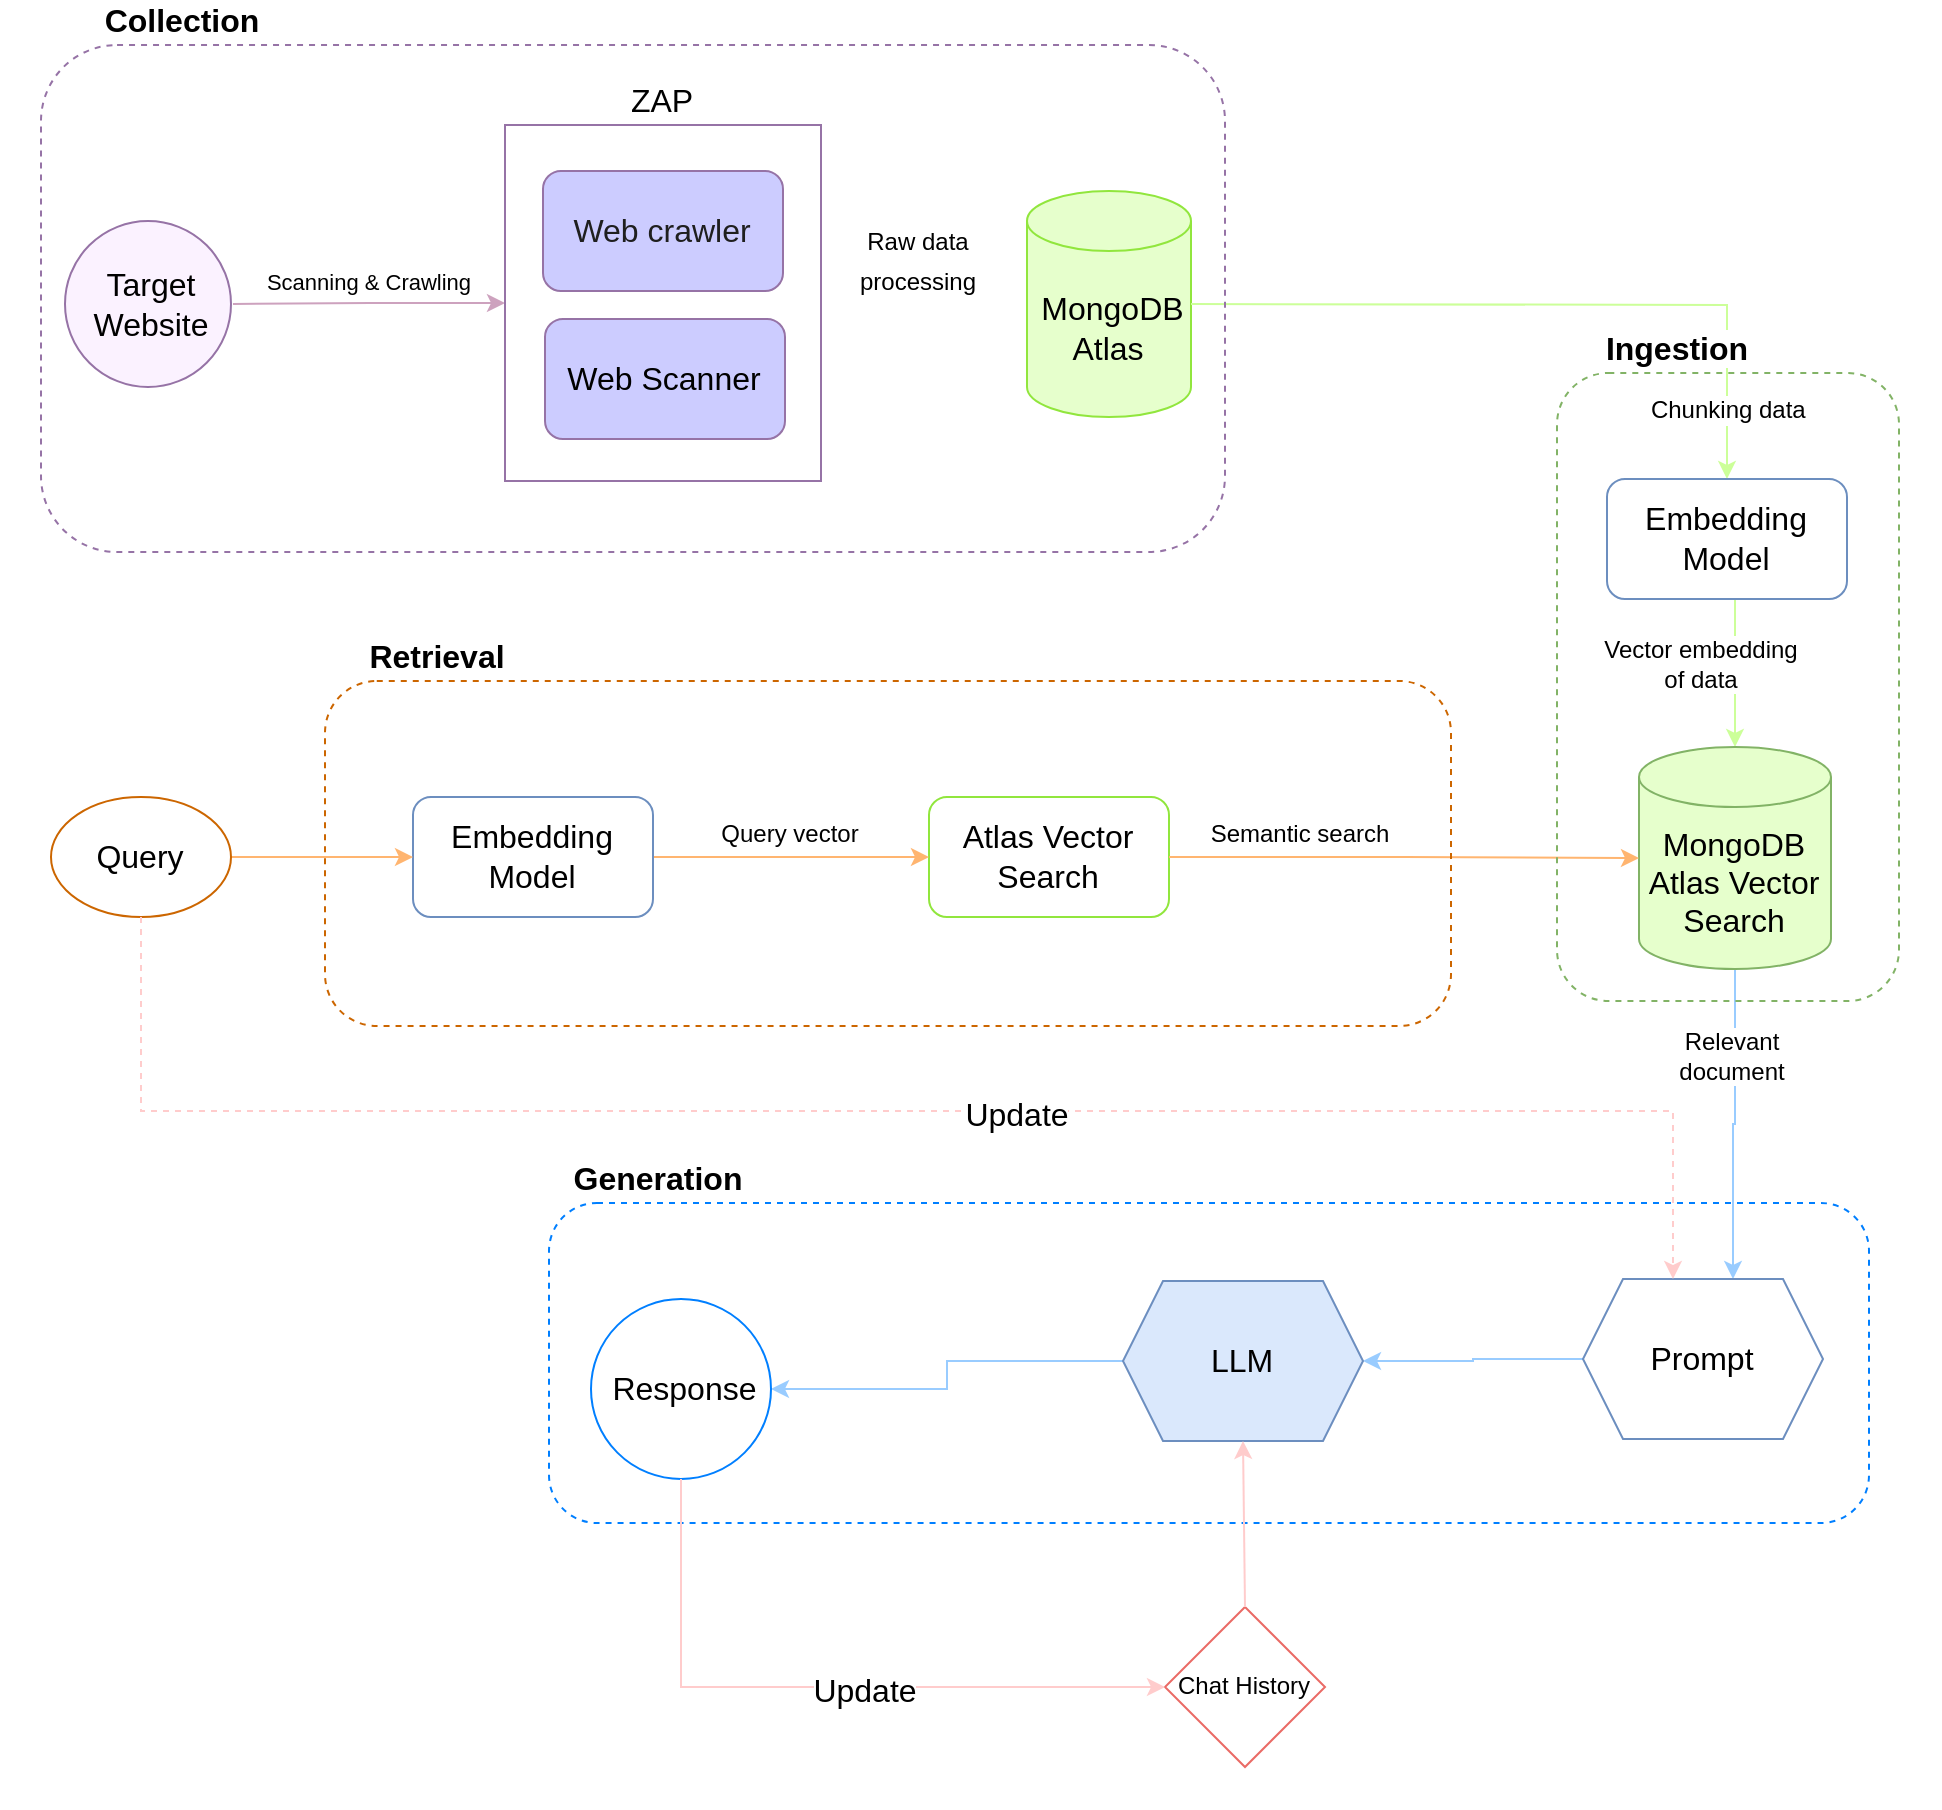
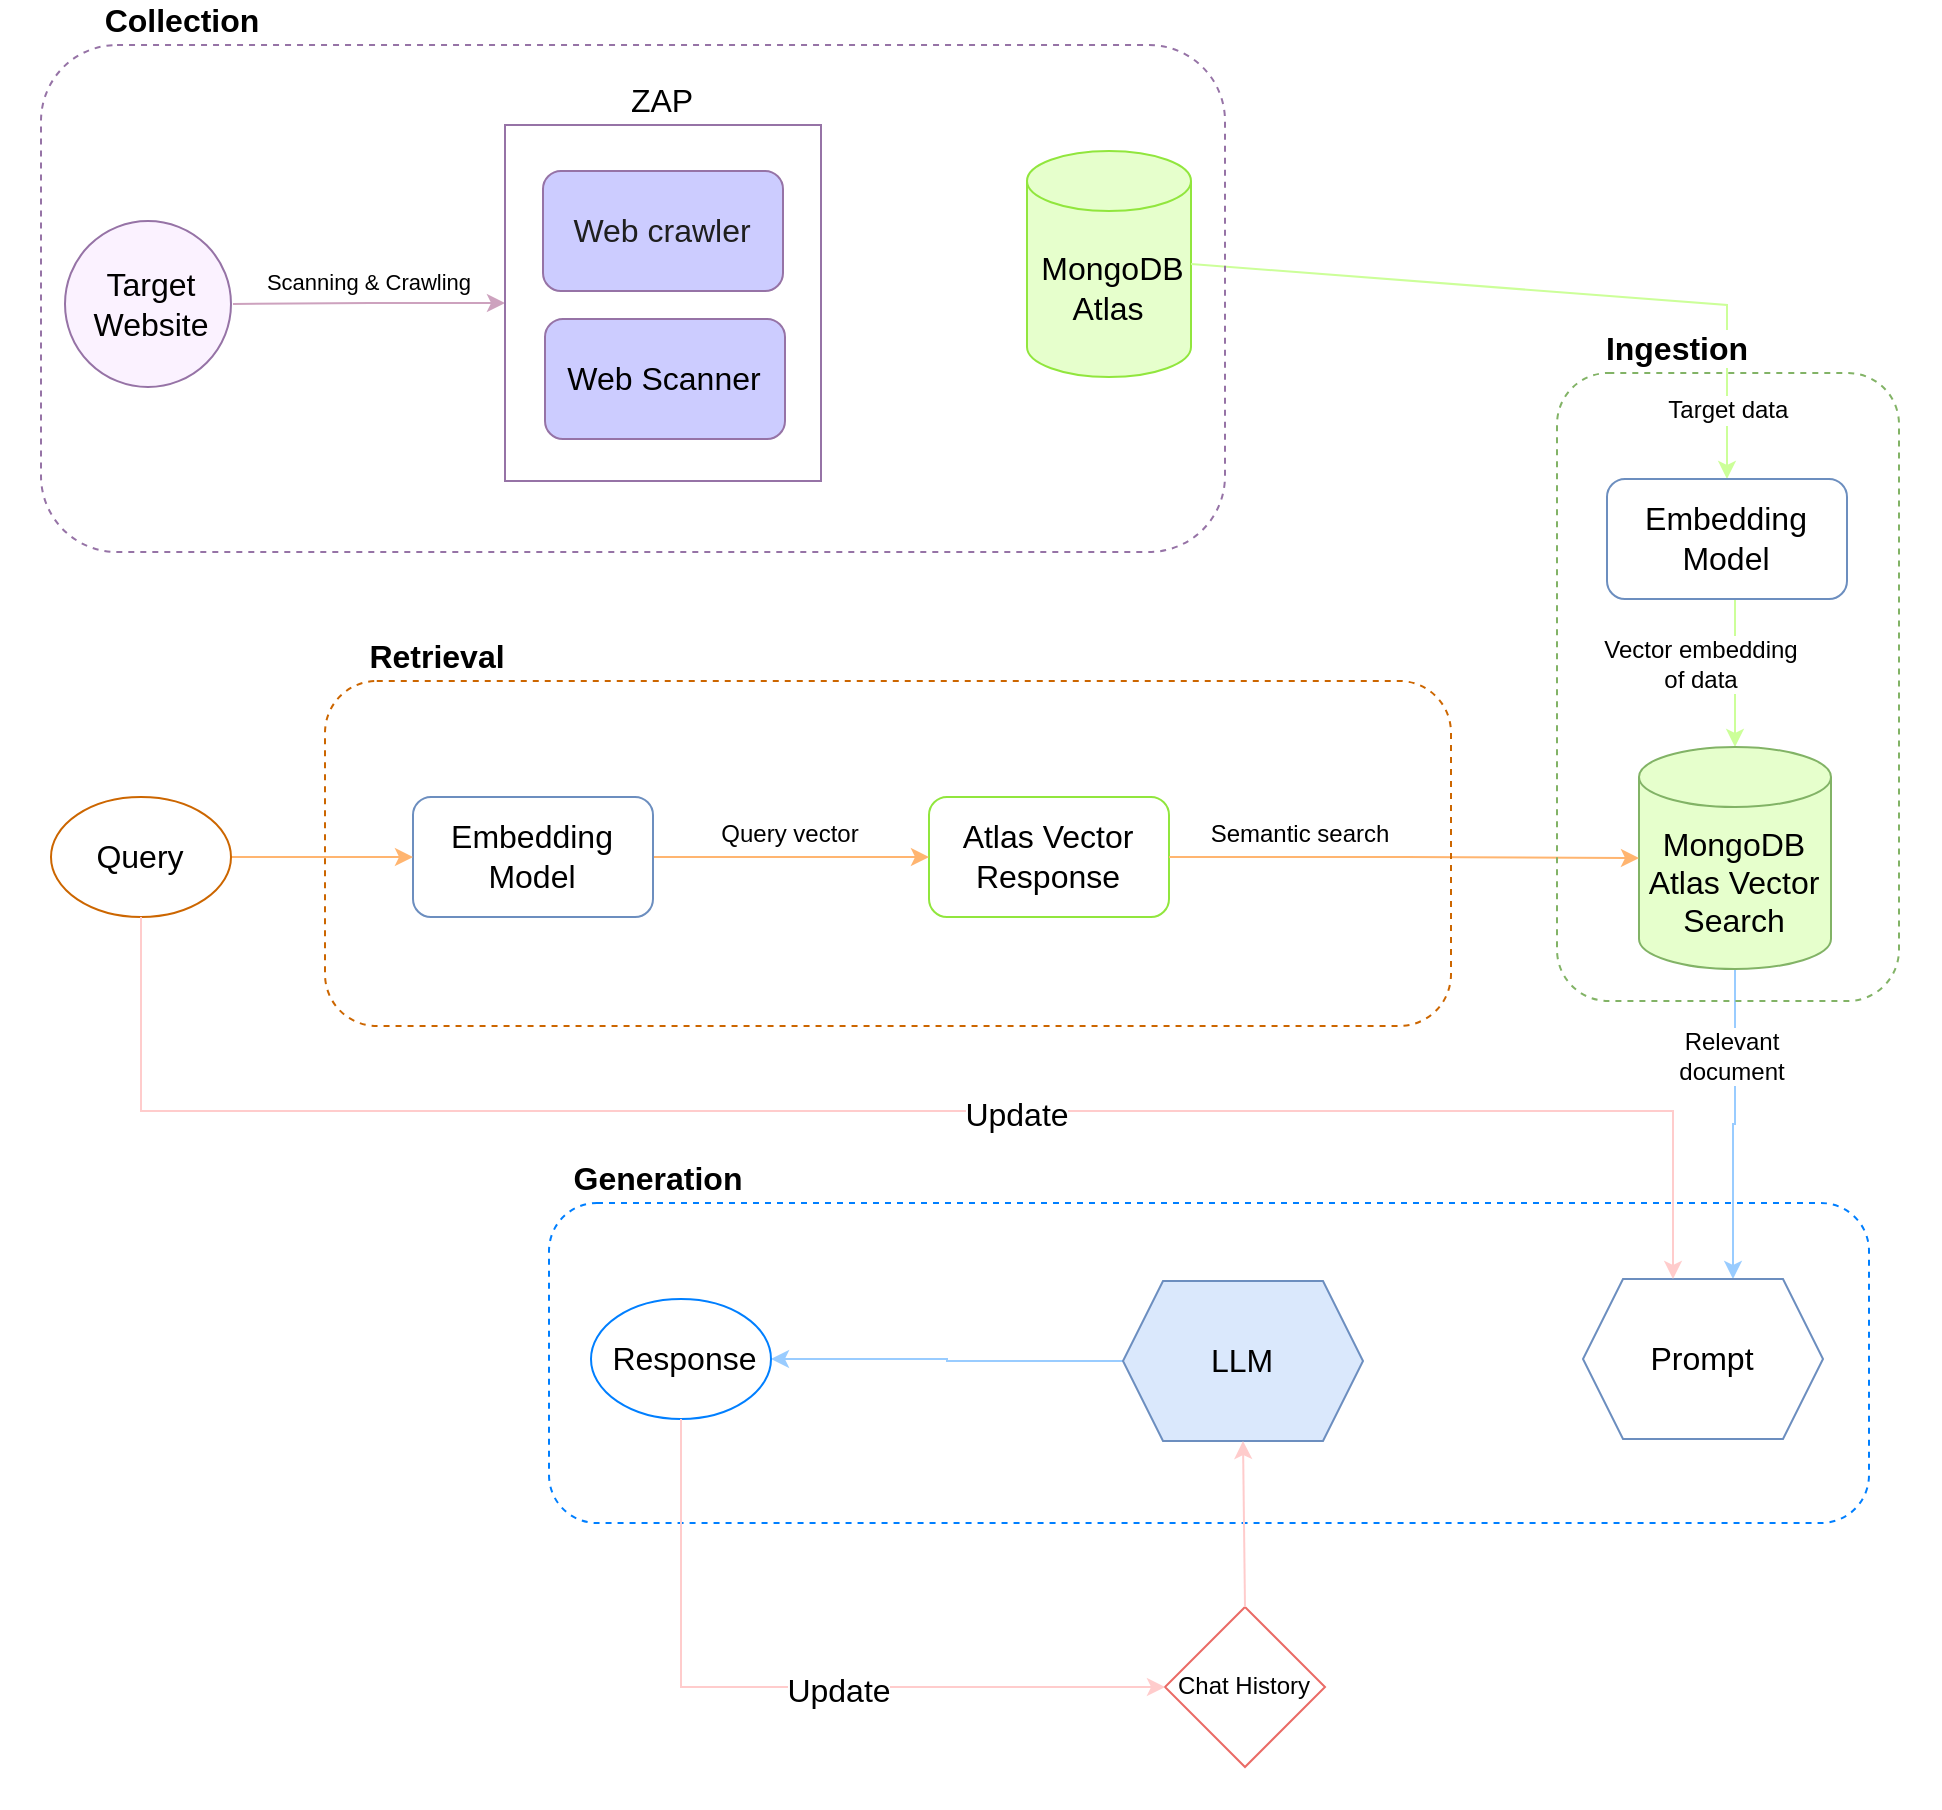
(919, 259) -> none
(1109, 304) -> (1109, 264)
(1726, 411) -> (1726, 411)
(1049, 857) -> (1049, 857)
(459, 1111) -> (459, 1111)
(1479, 1359) -> none
(681, 1389) -> (681, 1359)
